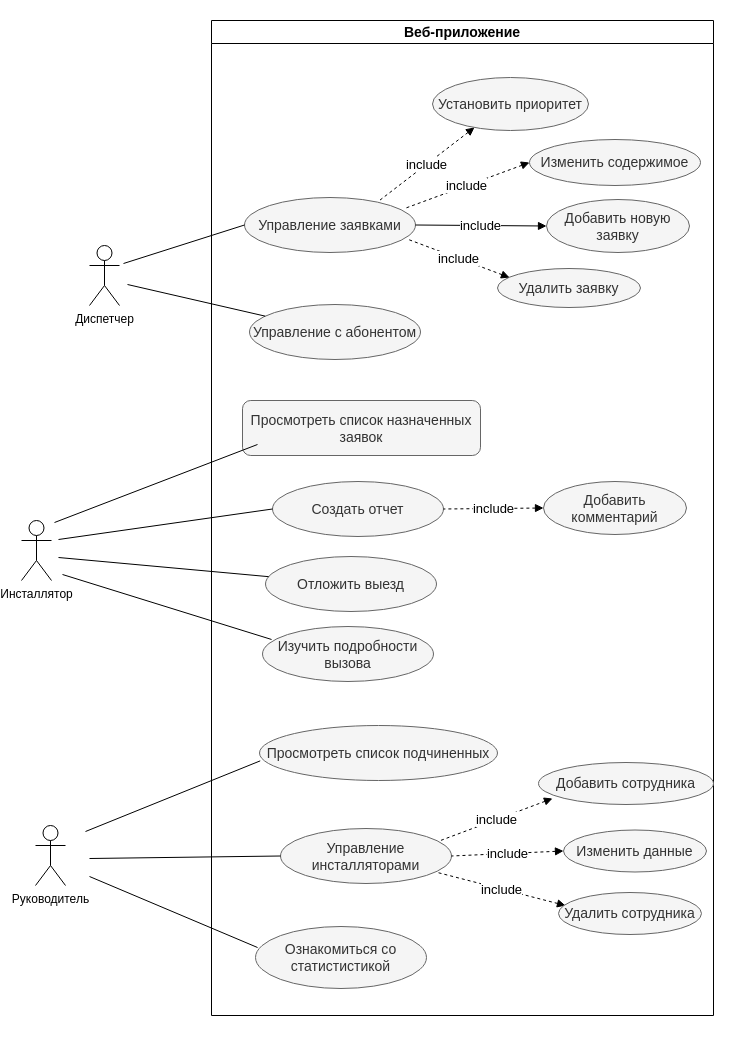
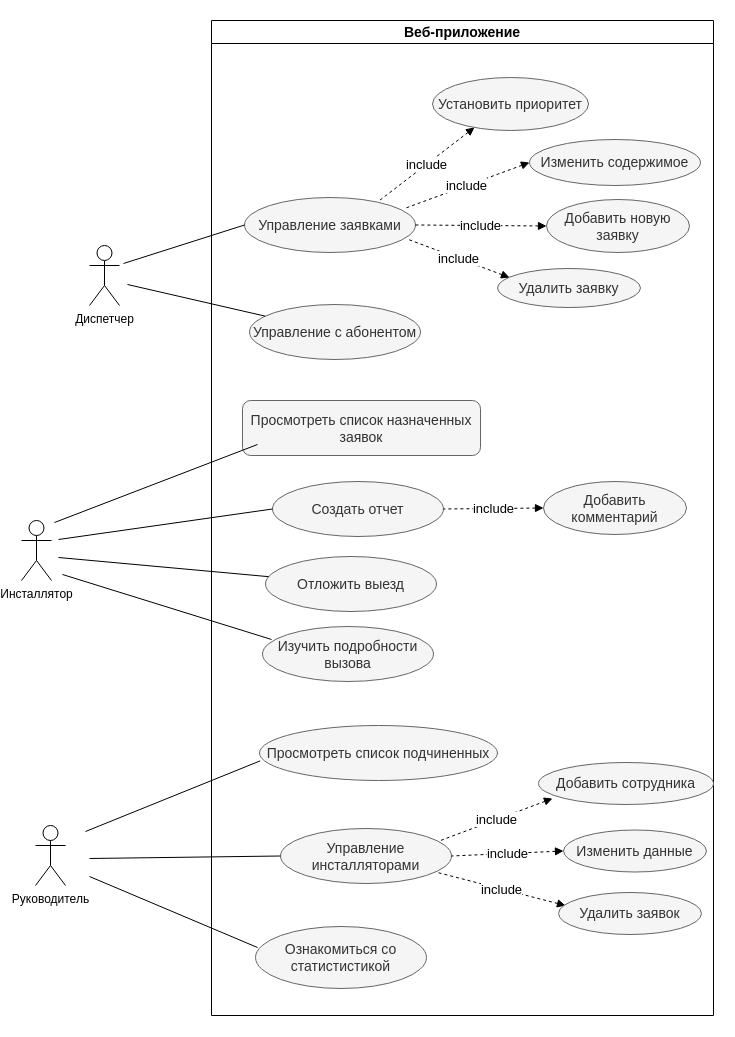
(438, 225) -> (438, 225)
(630, 914) -> (630, 914)
